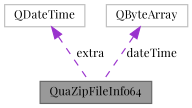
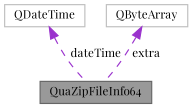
(90, 54) -> (95, 54)
(151, 54) -> (145, 54)
